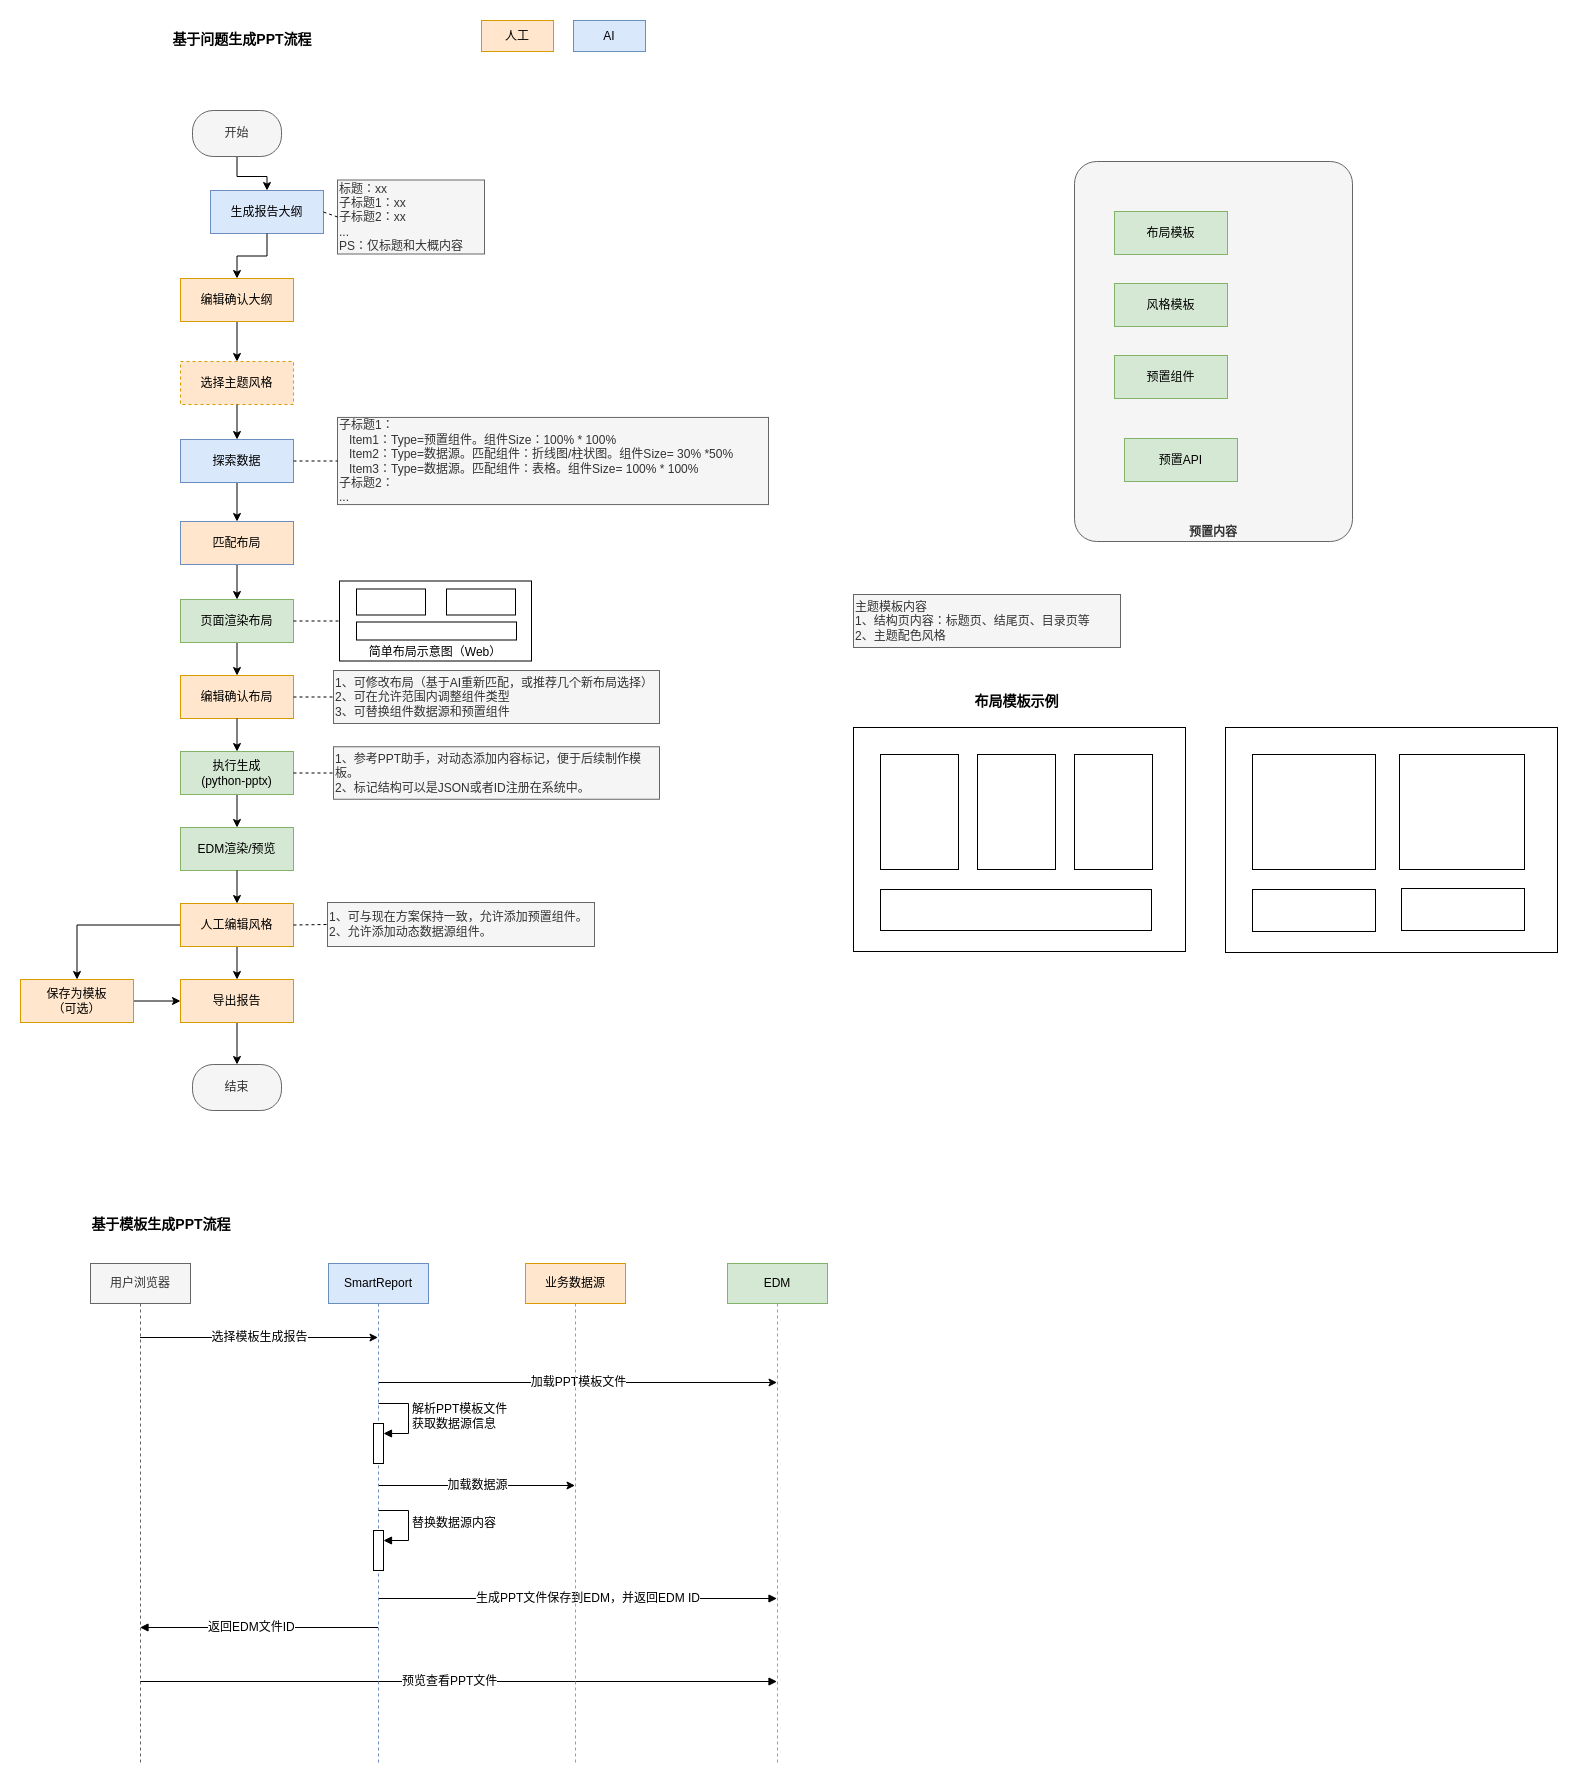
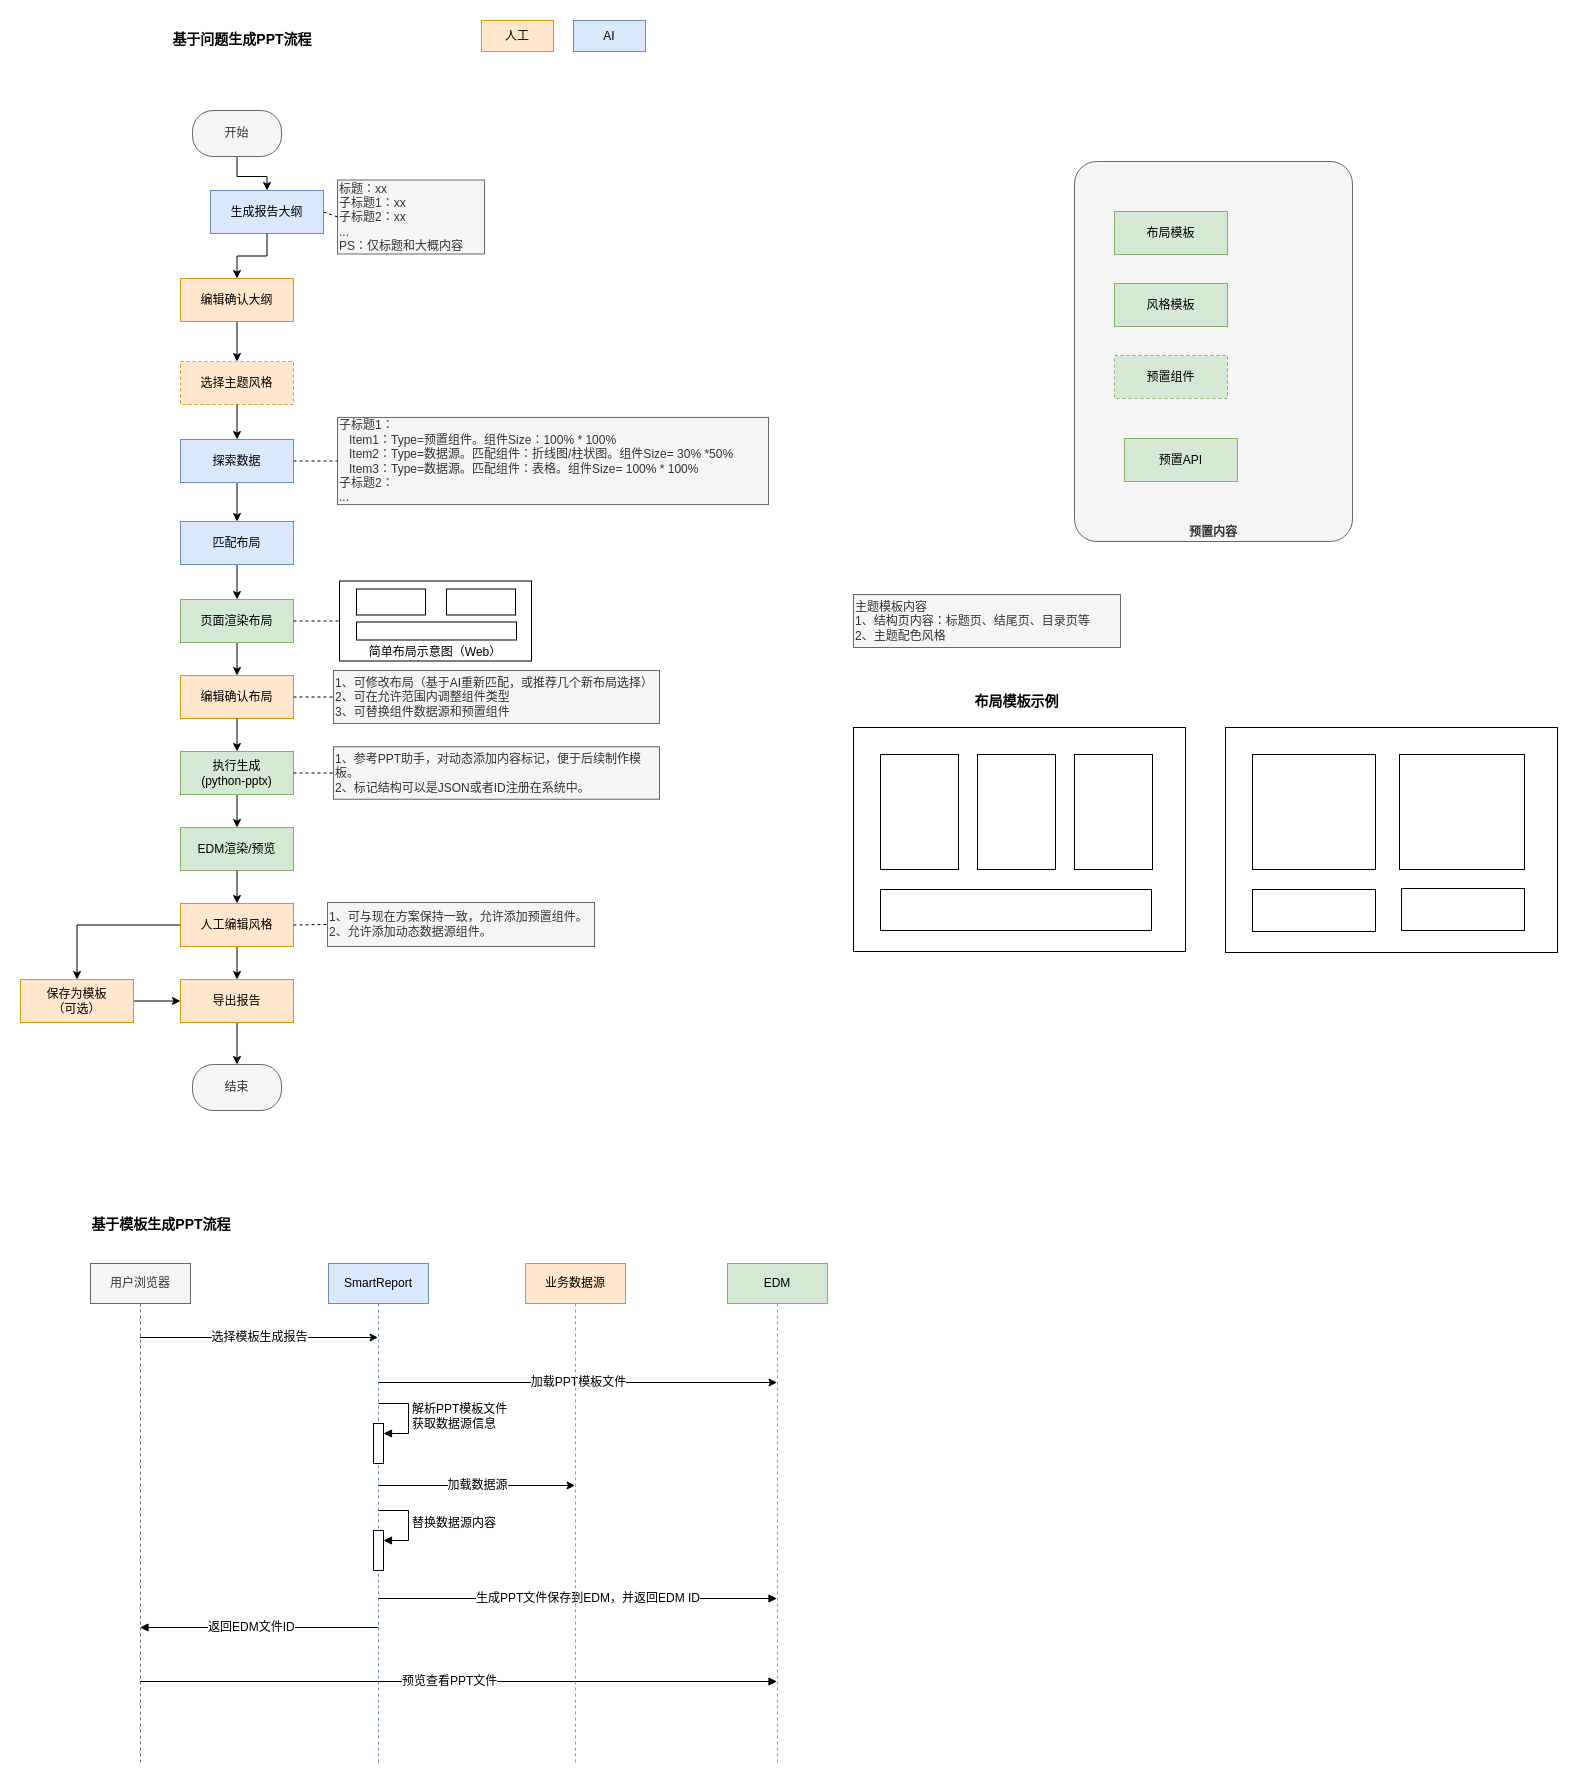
(1171, 377) -> (1171, 377)
(237, 543) -> (237, 543)
